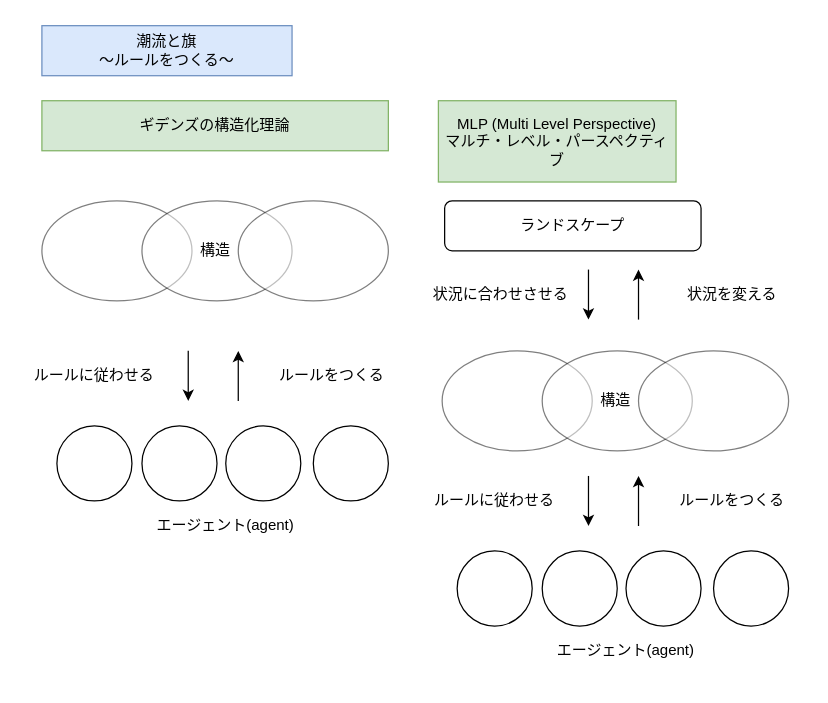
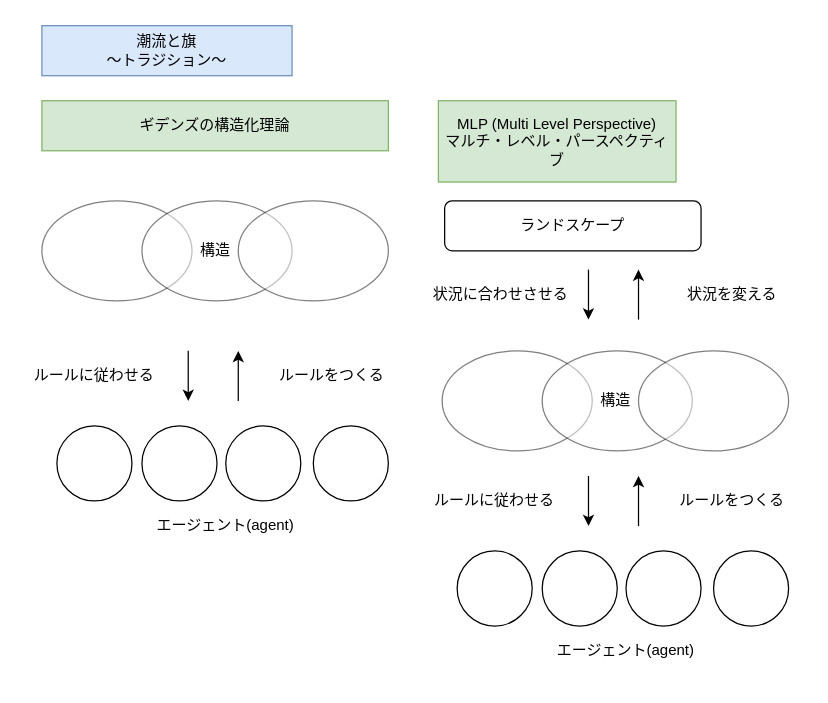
(167, 51) -> (167, 51)
